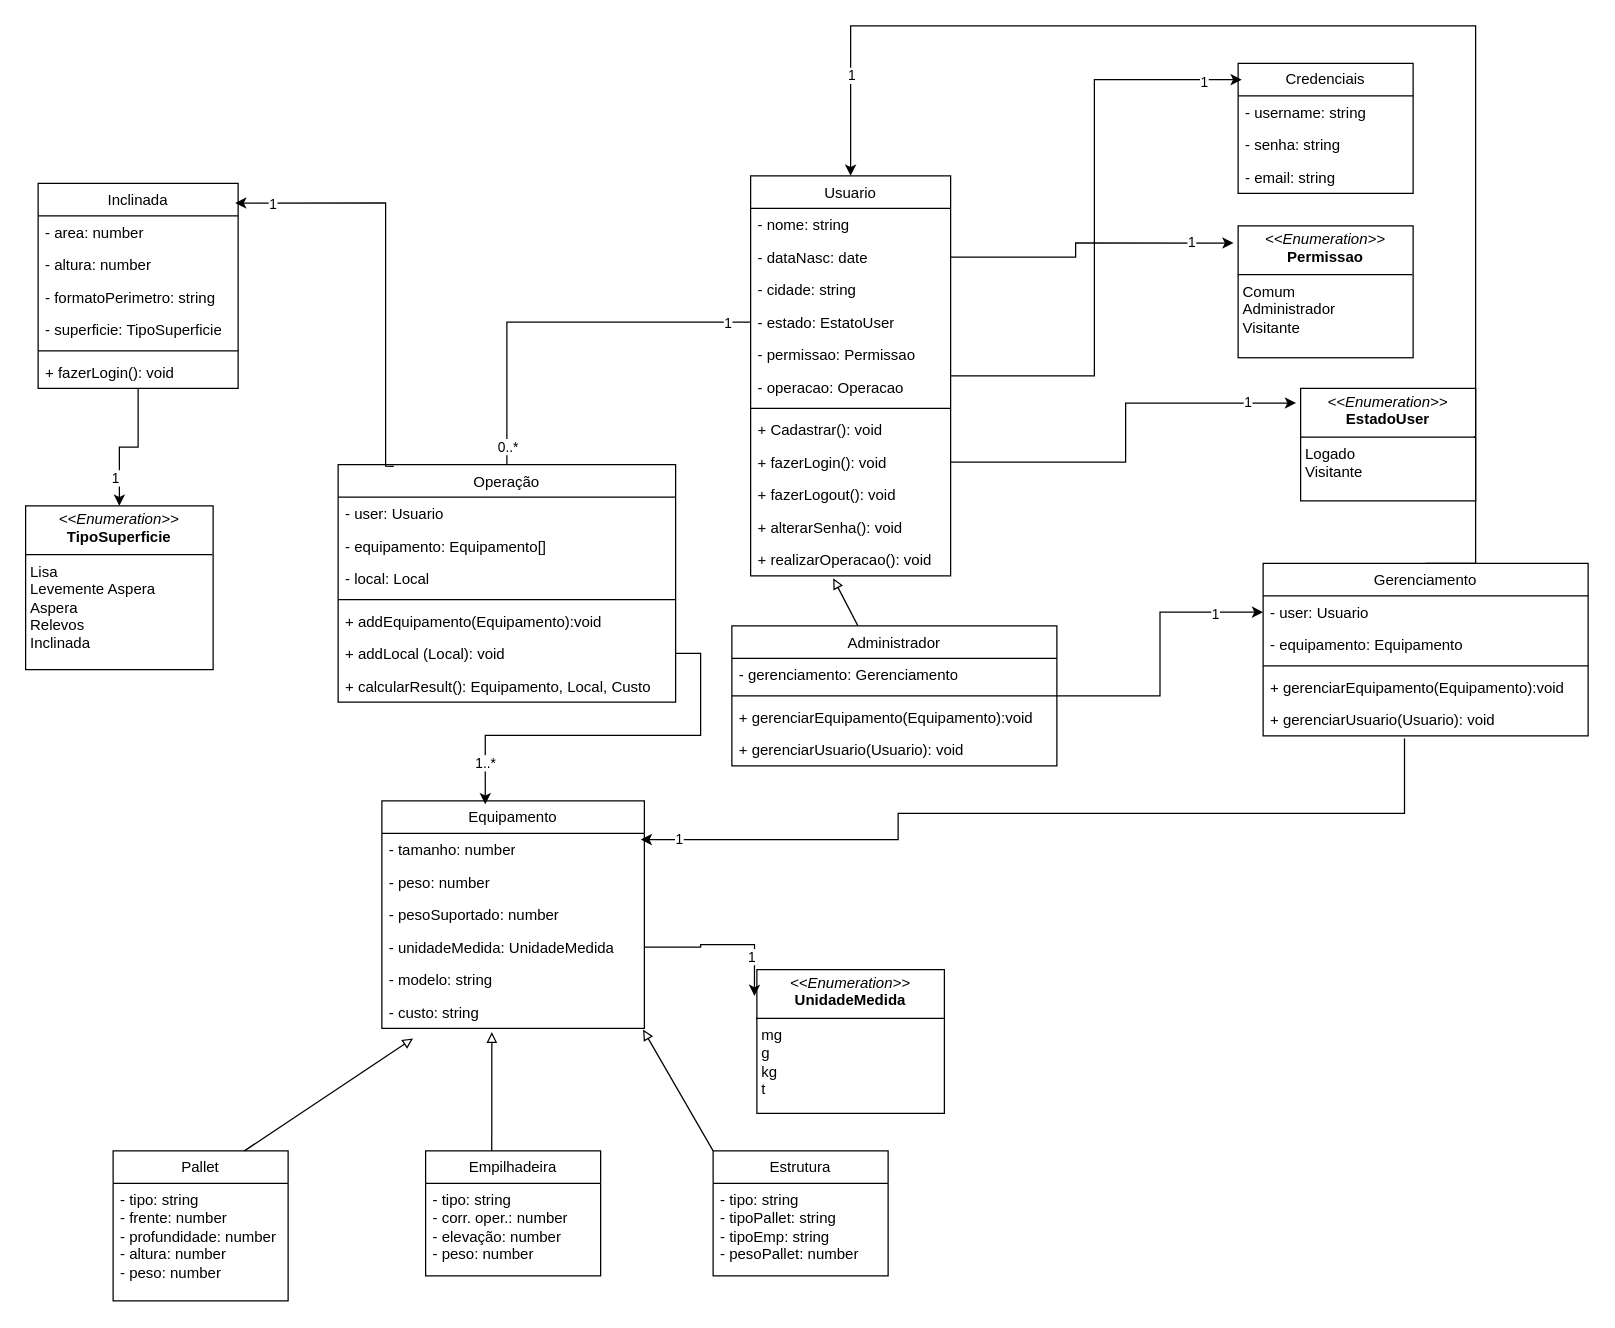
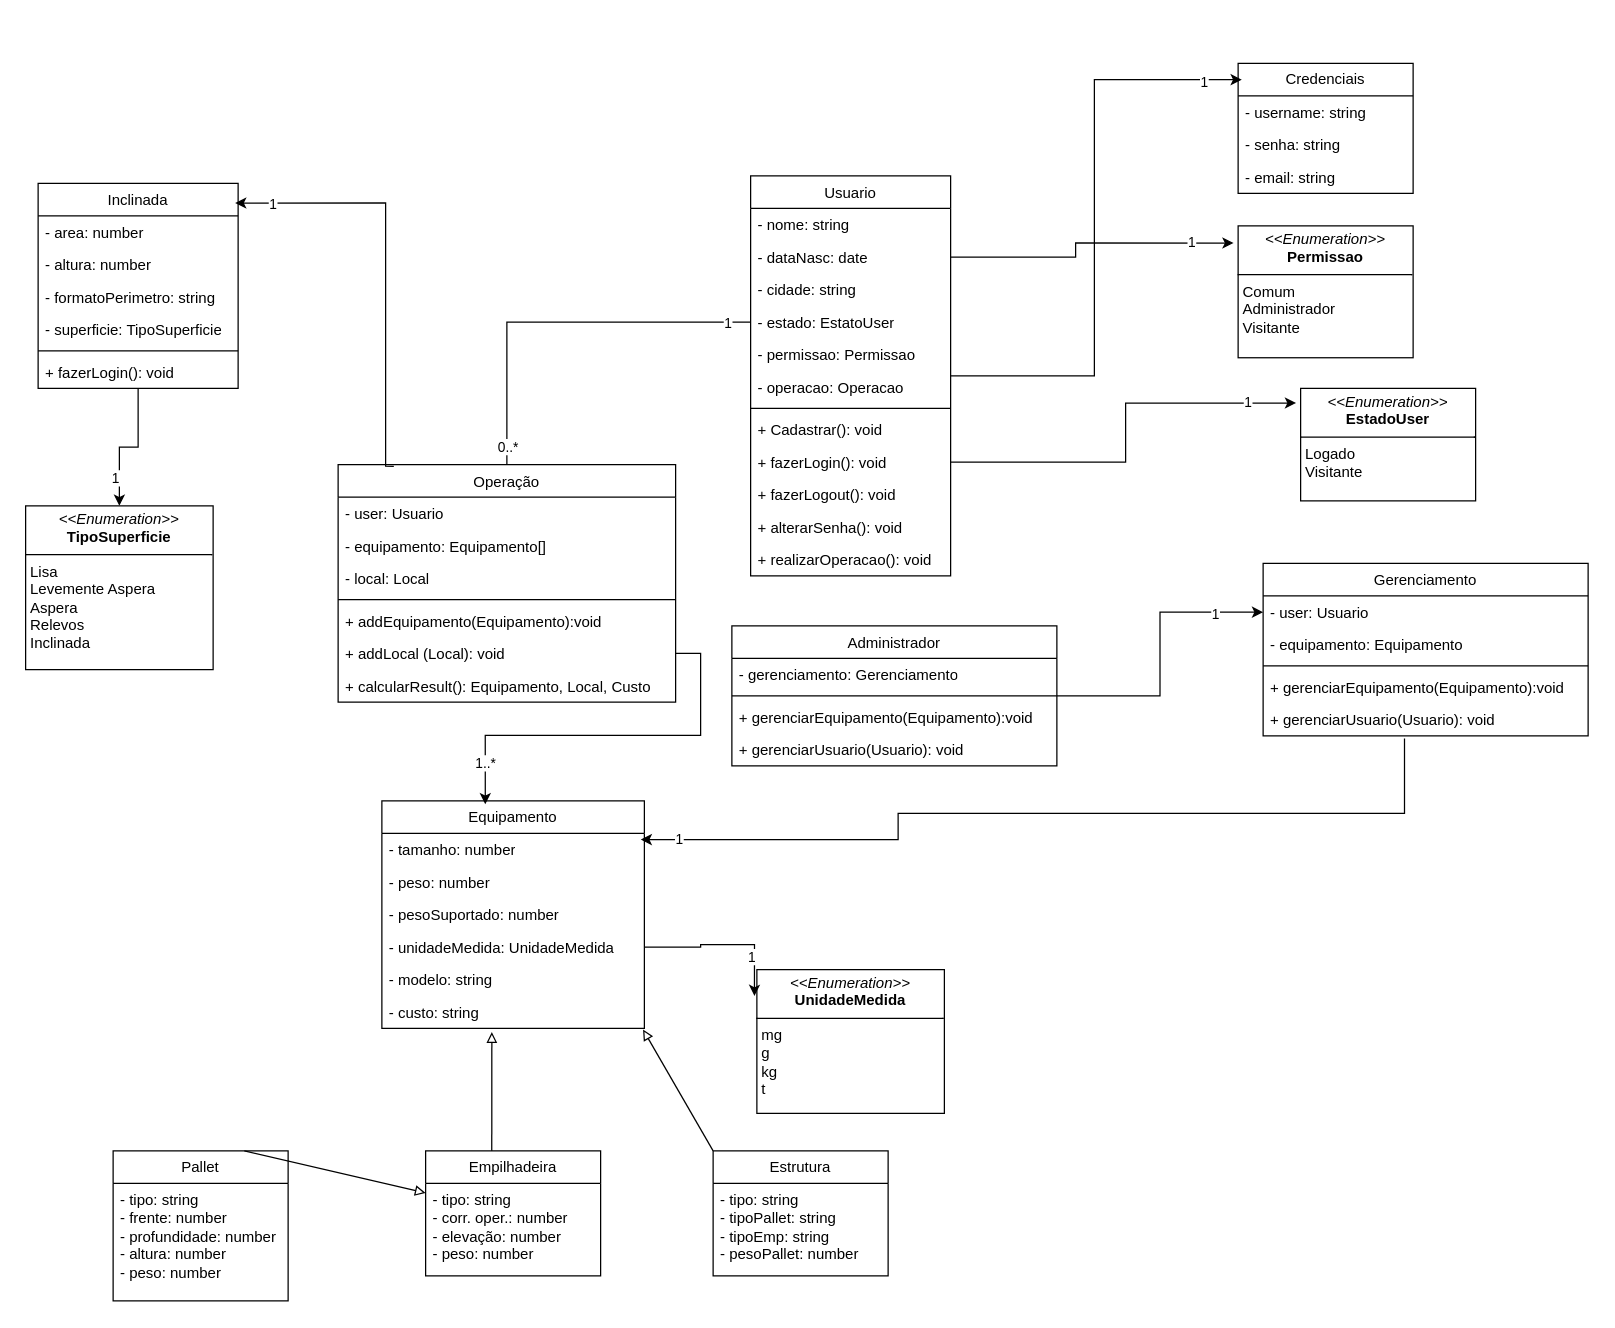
(1274, 26) -> none
(848, 607) -> none
(326, 1096) -> (334, 1172)
